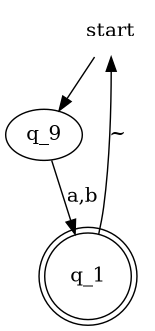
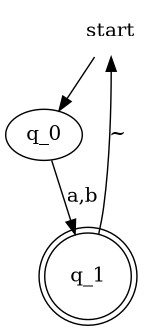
(44, 135) -> (44, 135)
